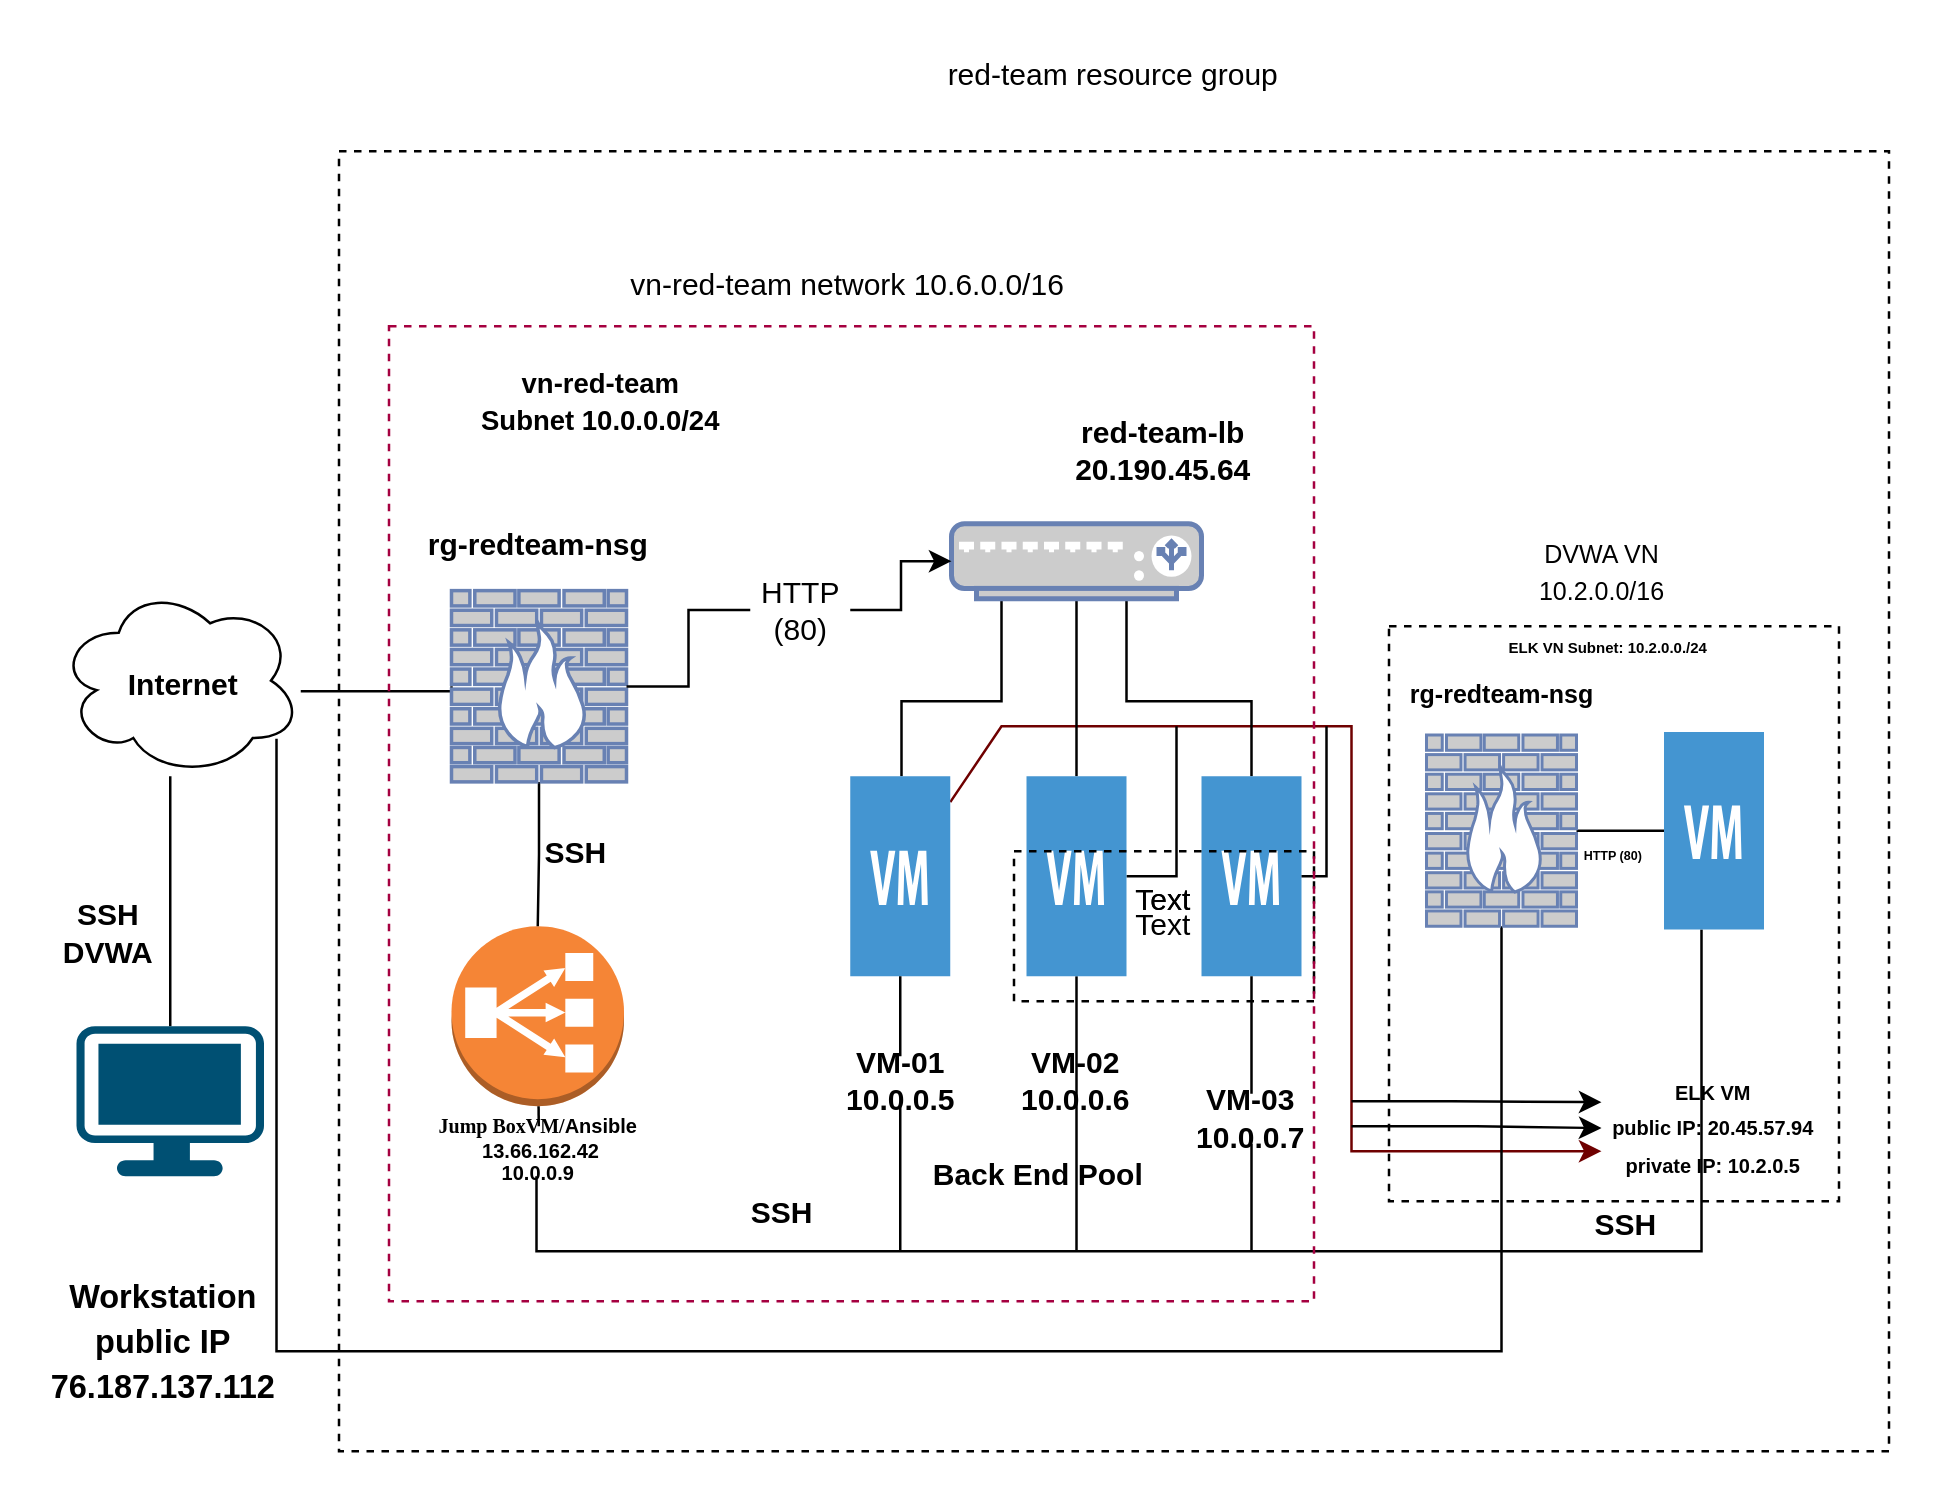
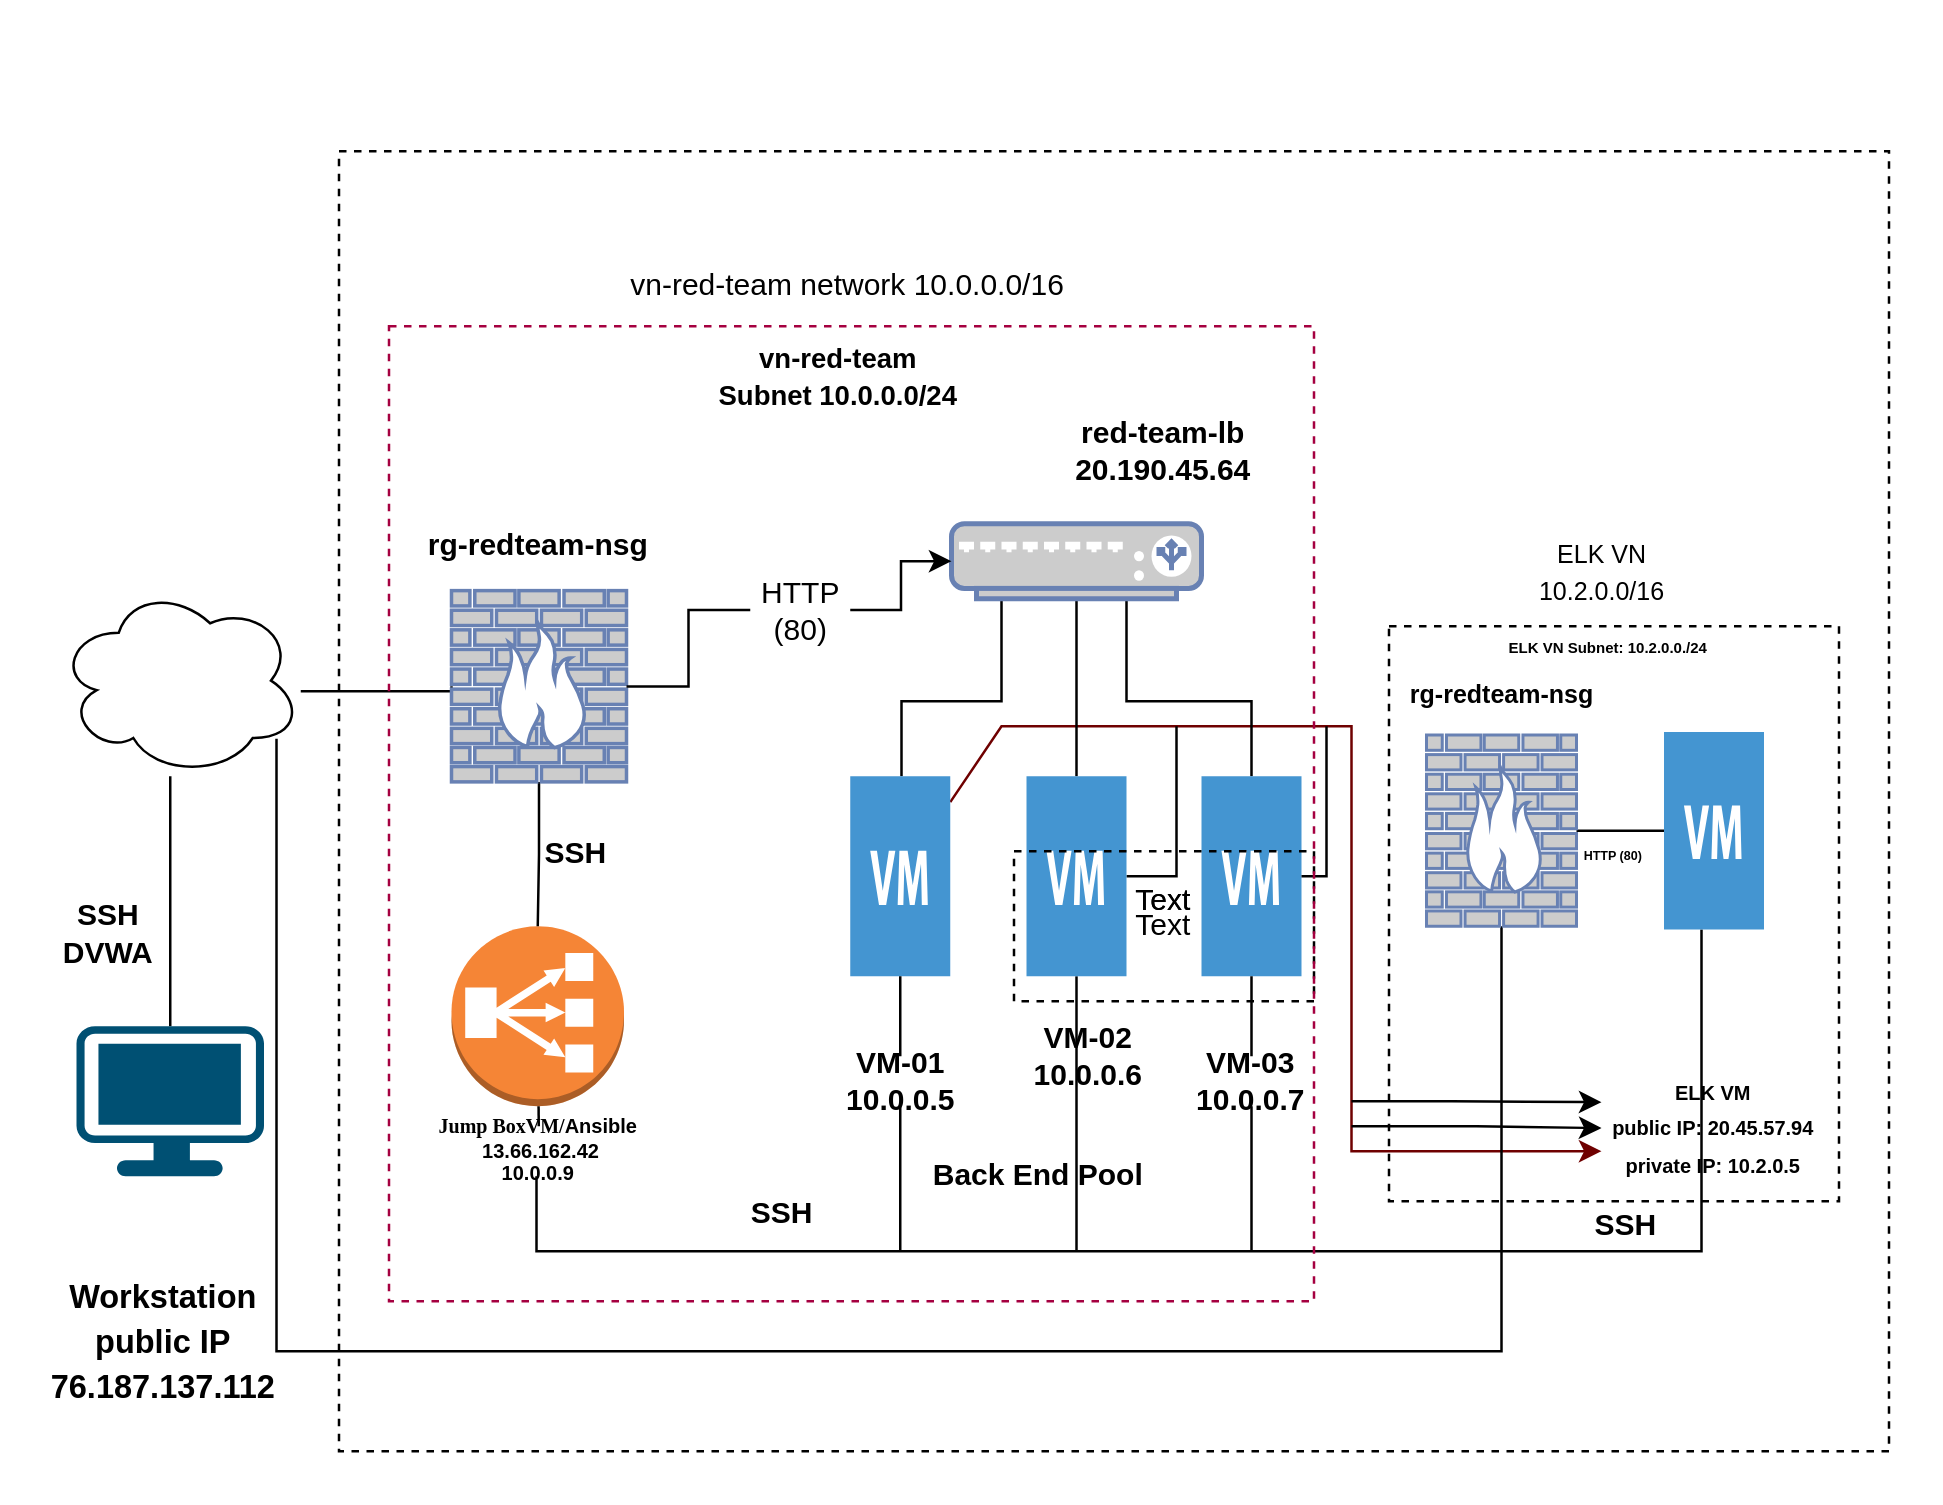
(1114, 76) -> none
(872, 287) -> (872, 287)
(601, 401) -> (839, 376)
(1603, 571) -> (1603, 571)
(183, 686) -> none
(1076, 1081) -> (1089, 1056)
(1251, 1119) -> (1251, 1081)
